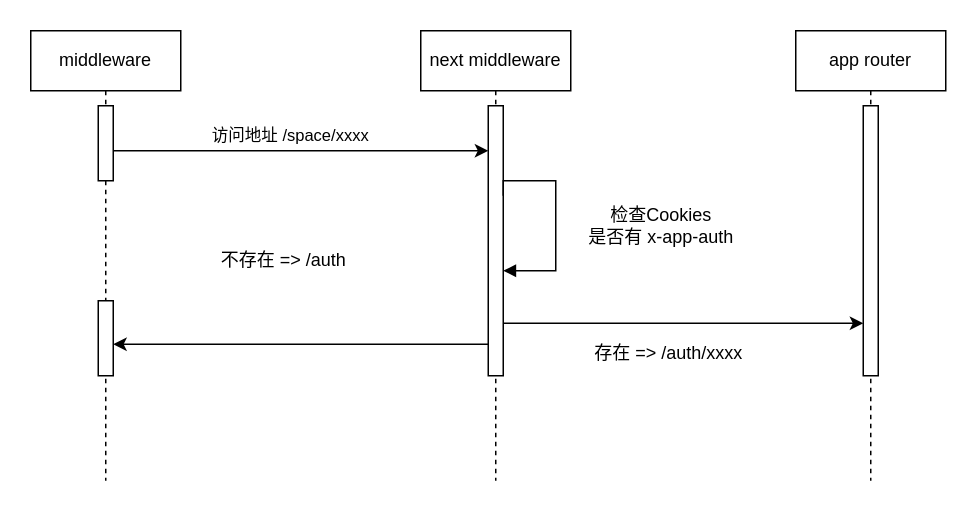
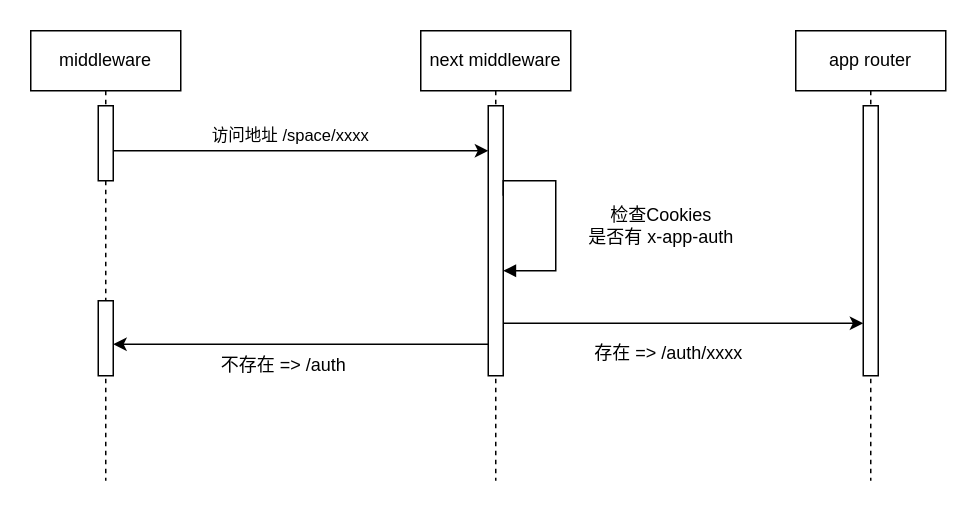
(286, 260) -> (286, 365)
